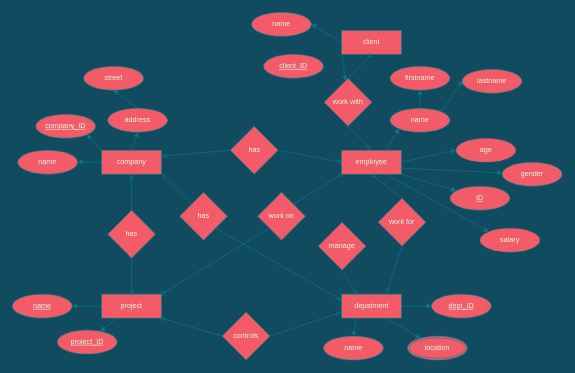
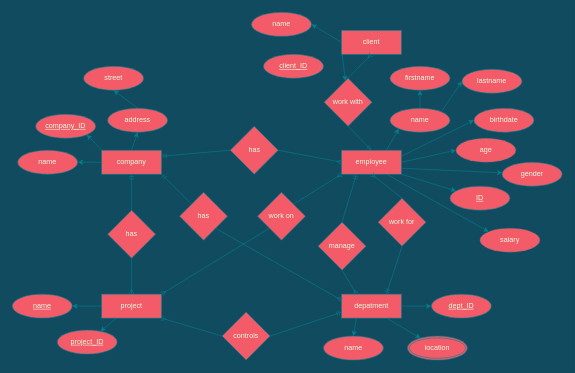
none -> (504, 120)
none -> (457, 129)
none -> (350, 198)
